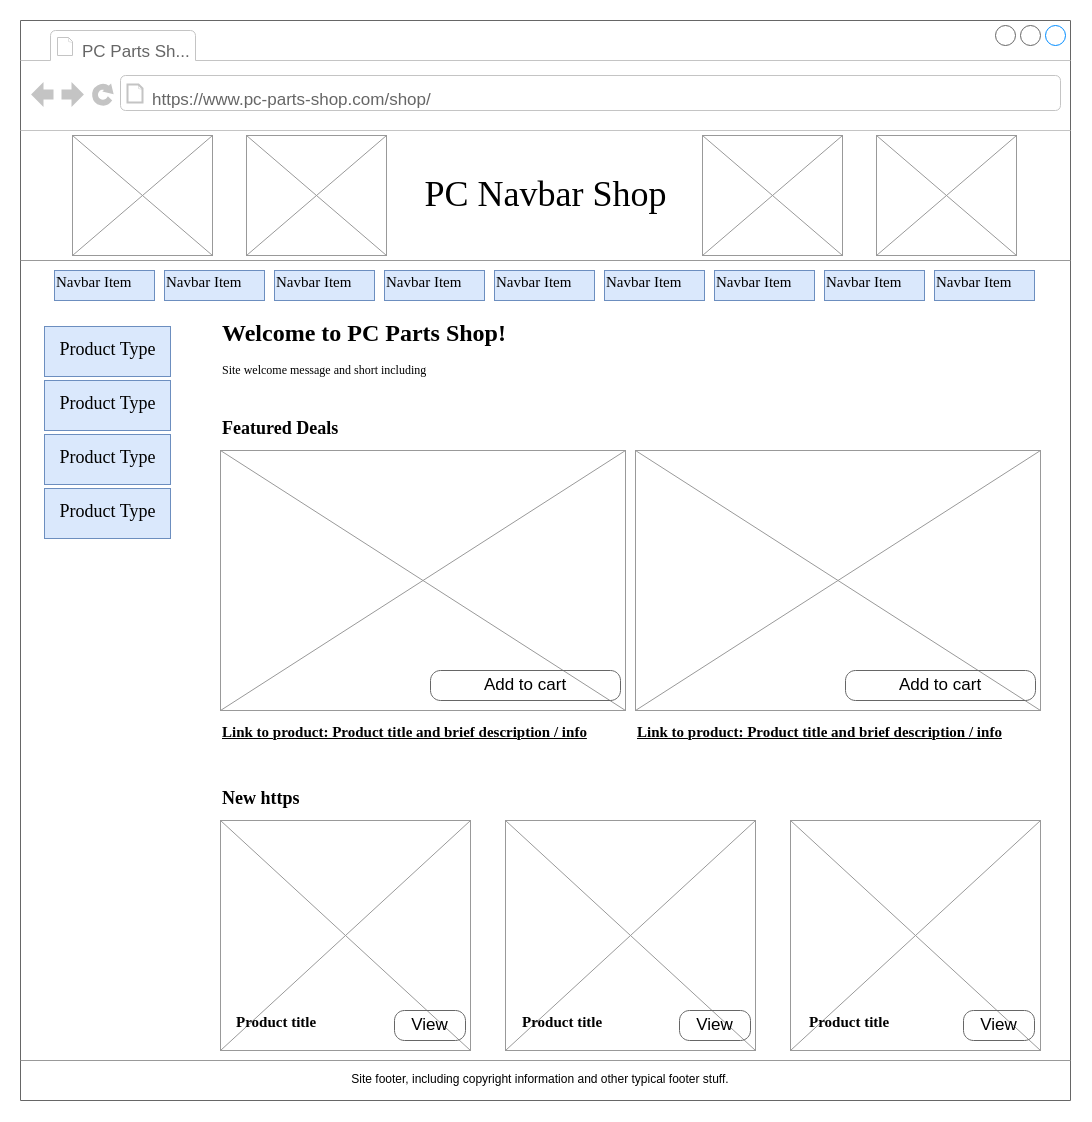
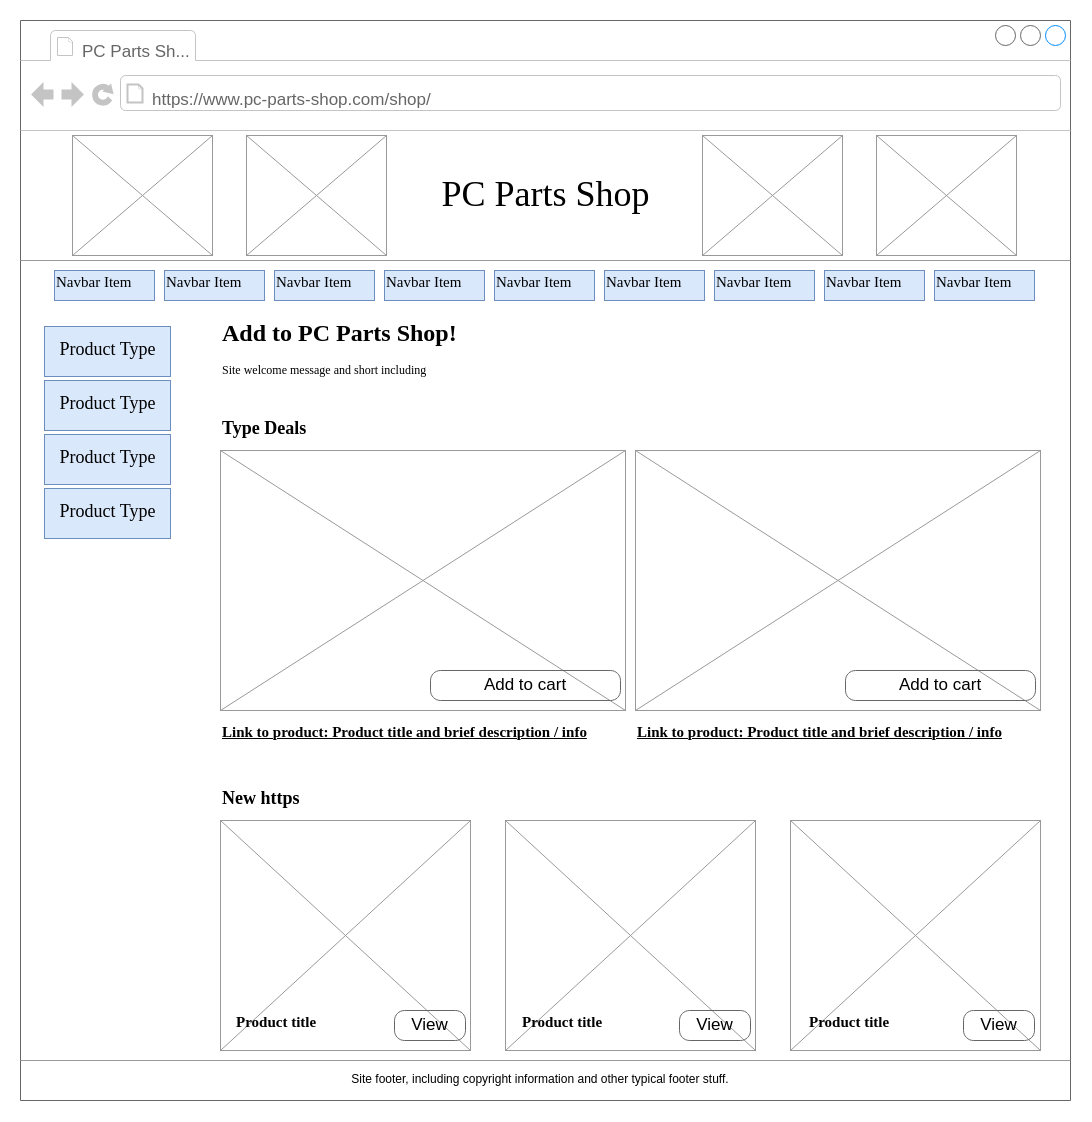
(546, 192) -> (546, 192)
(297, 311) -> (285, 311)
(266, 411) -> (253, 411)
